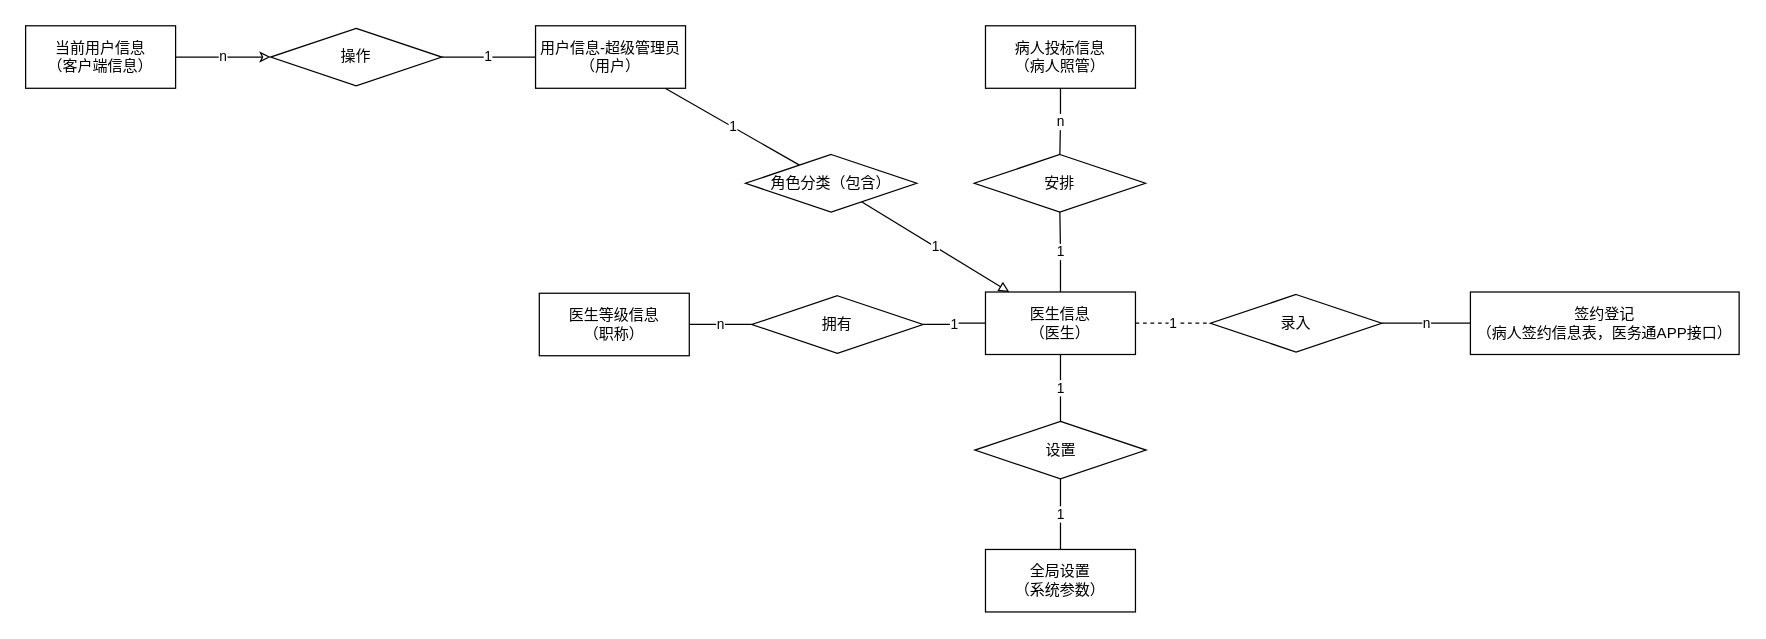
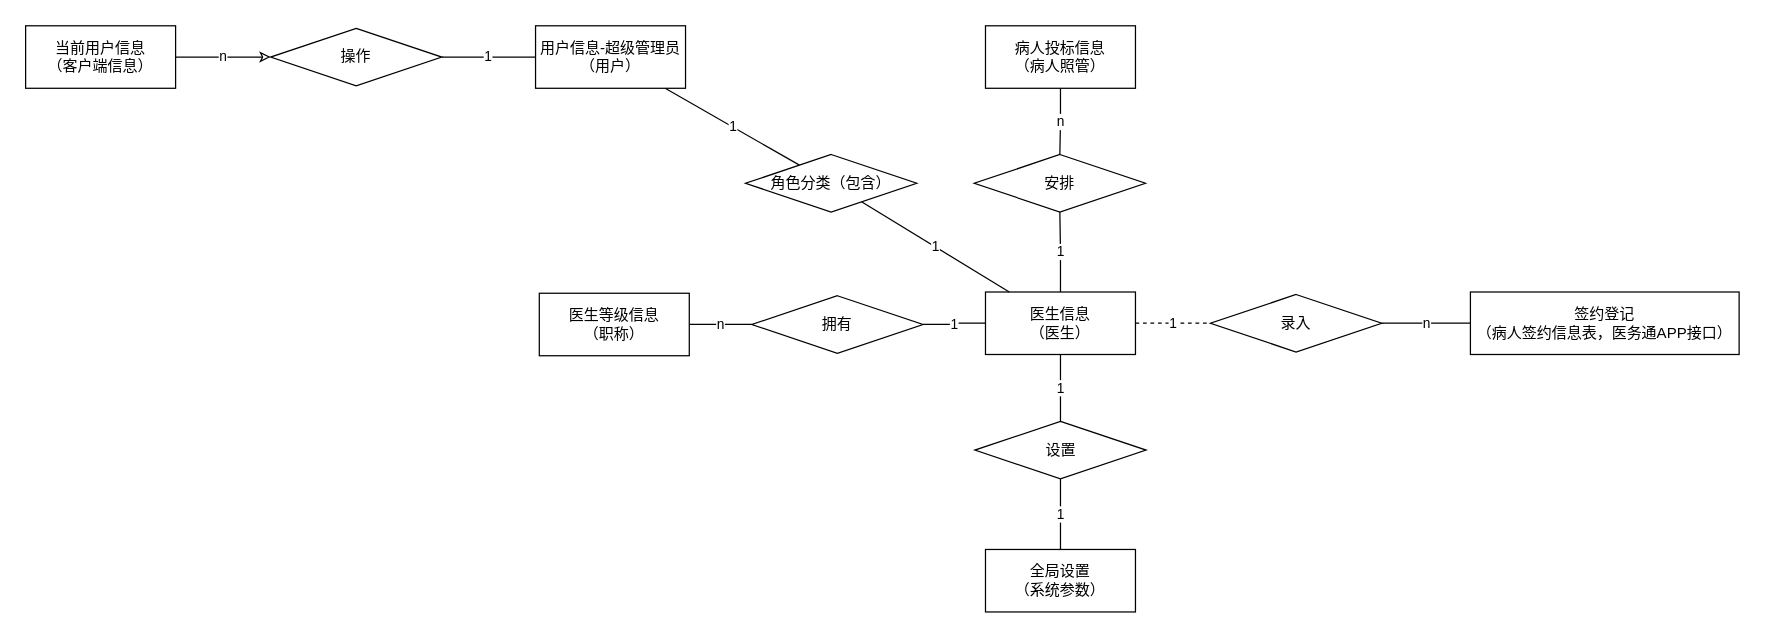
(999, 286) -> (1003, 288)
